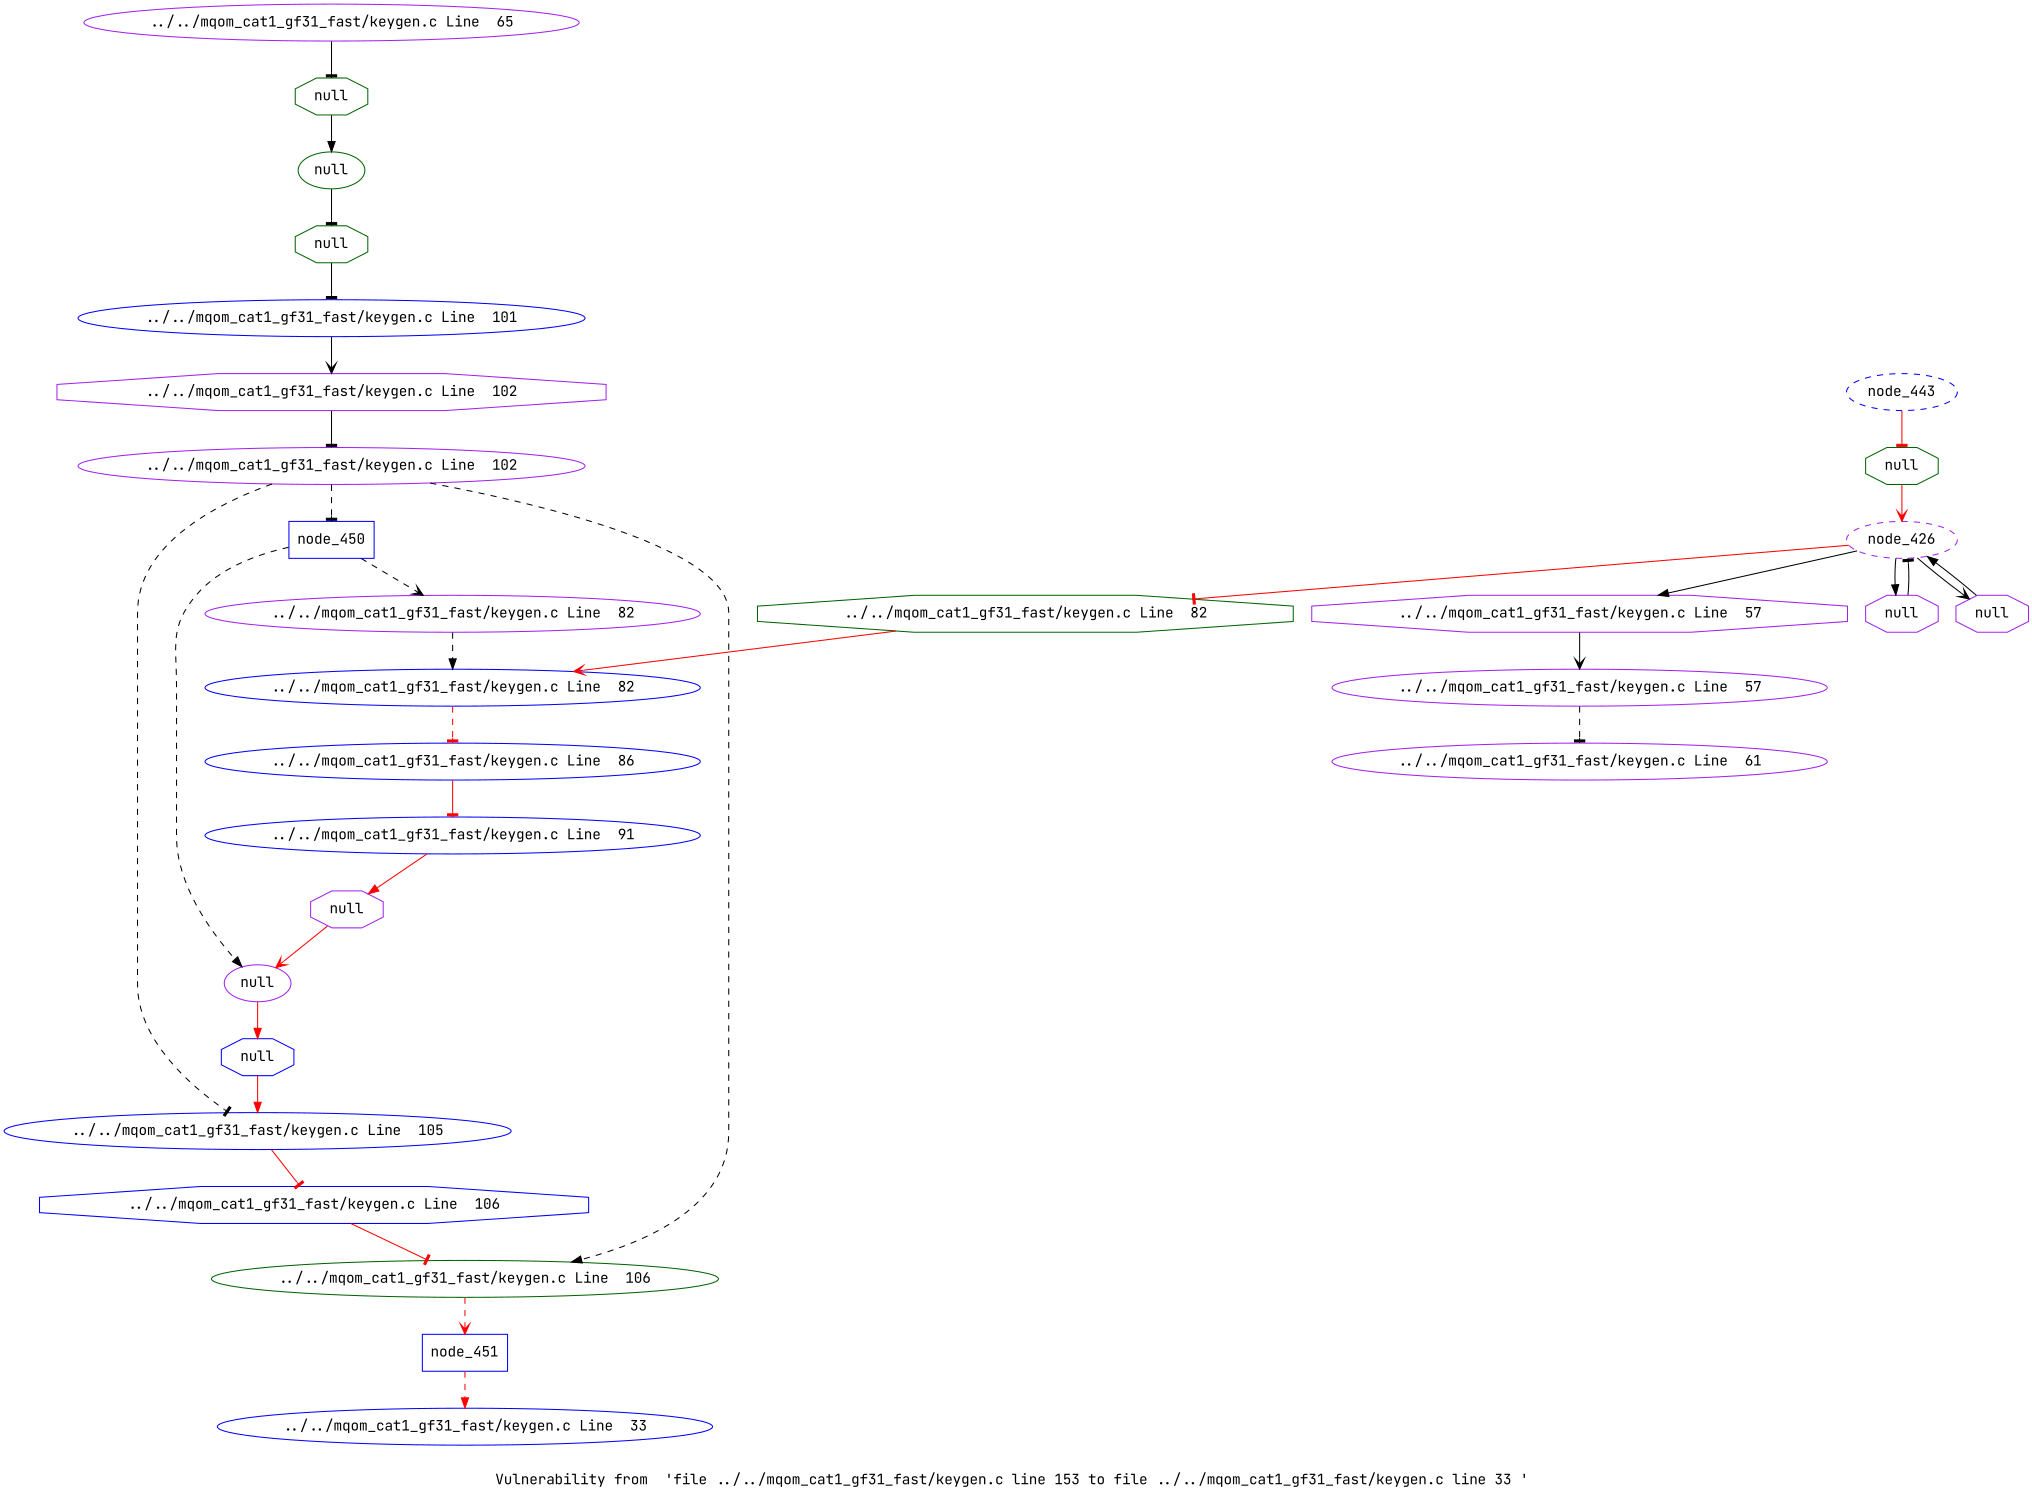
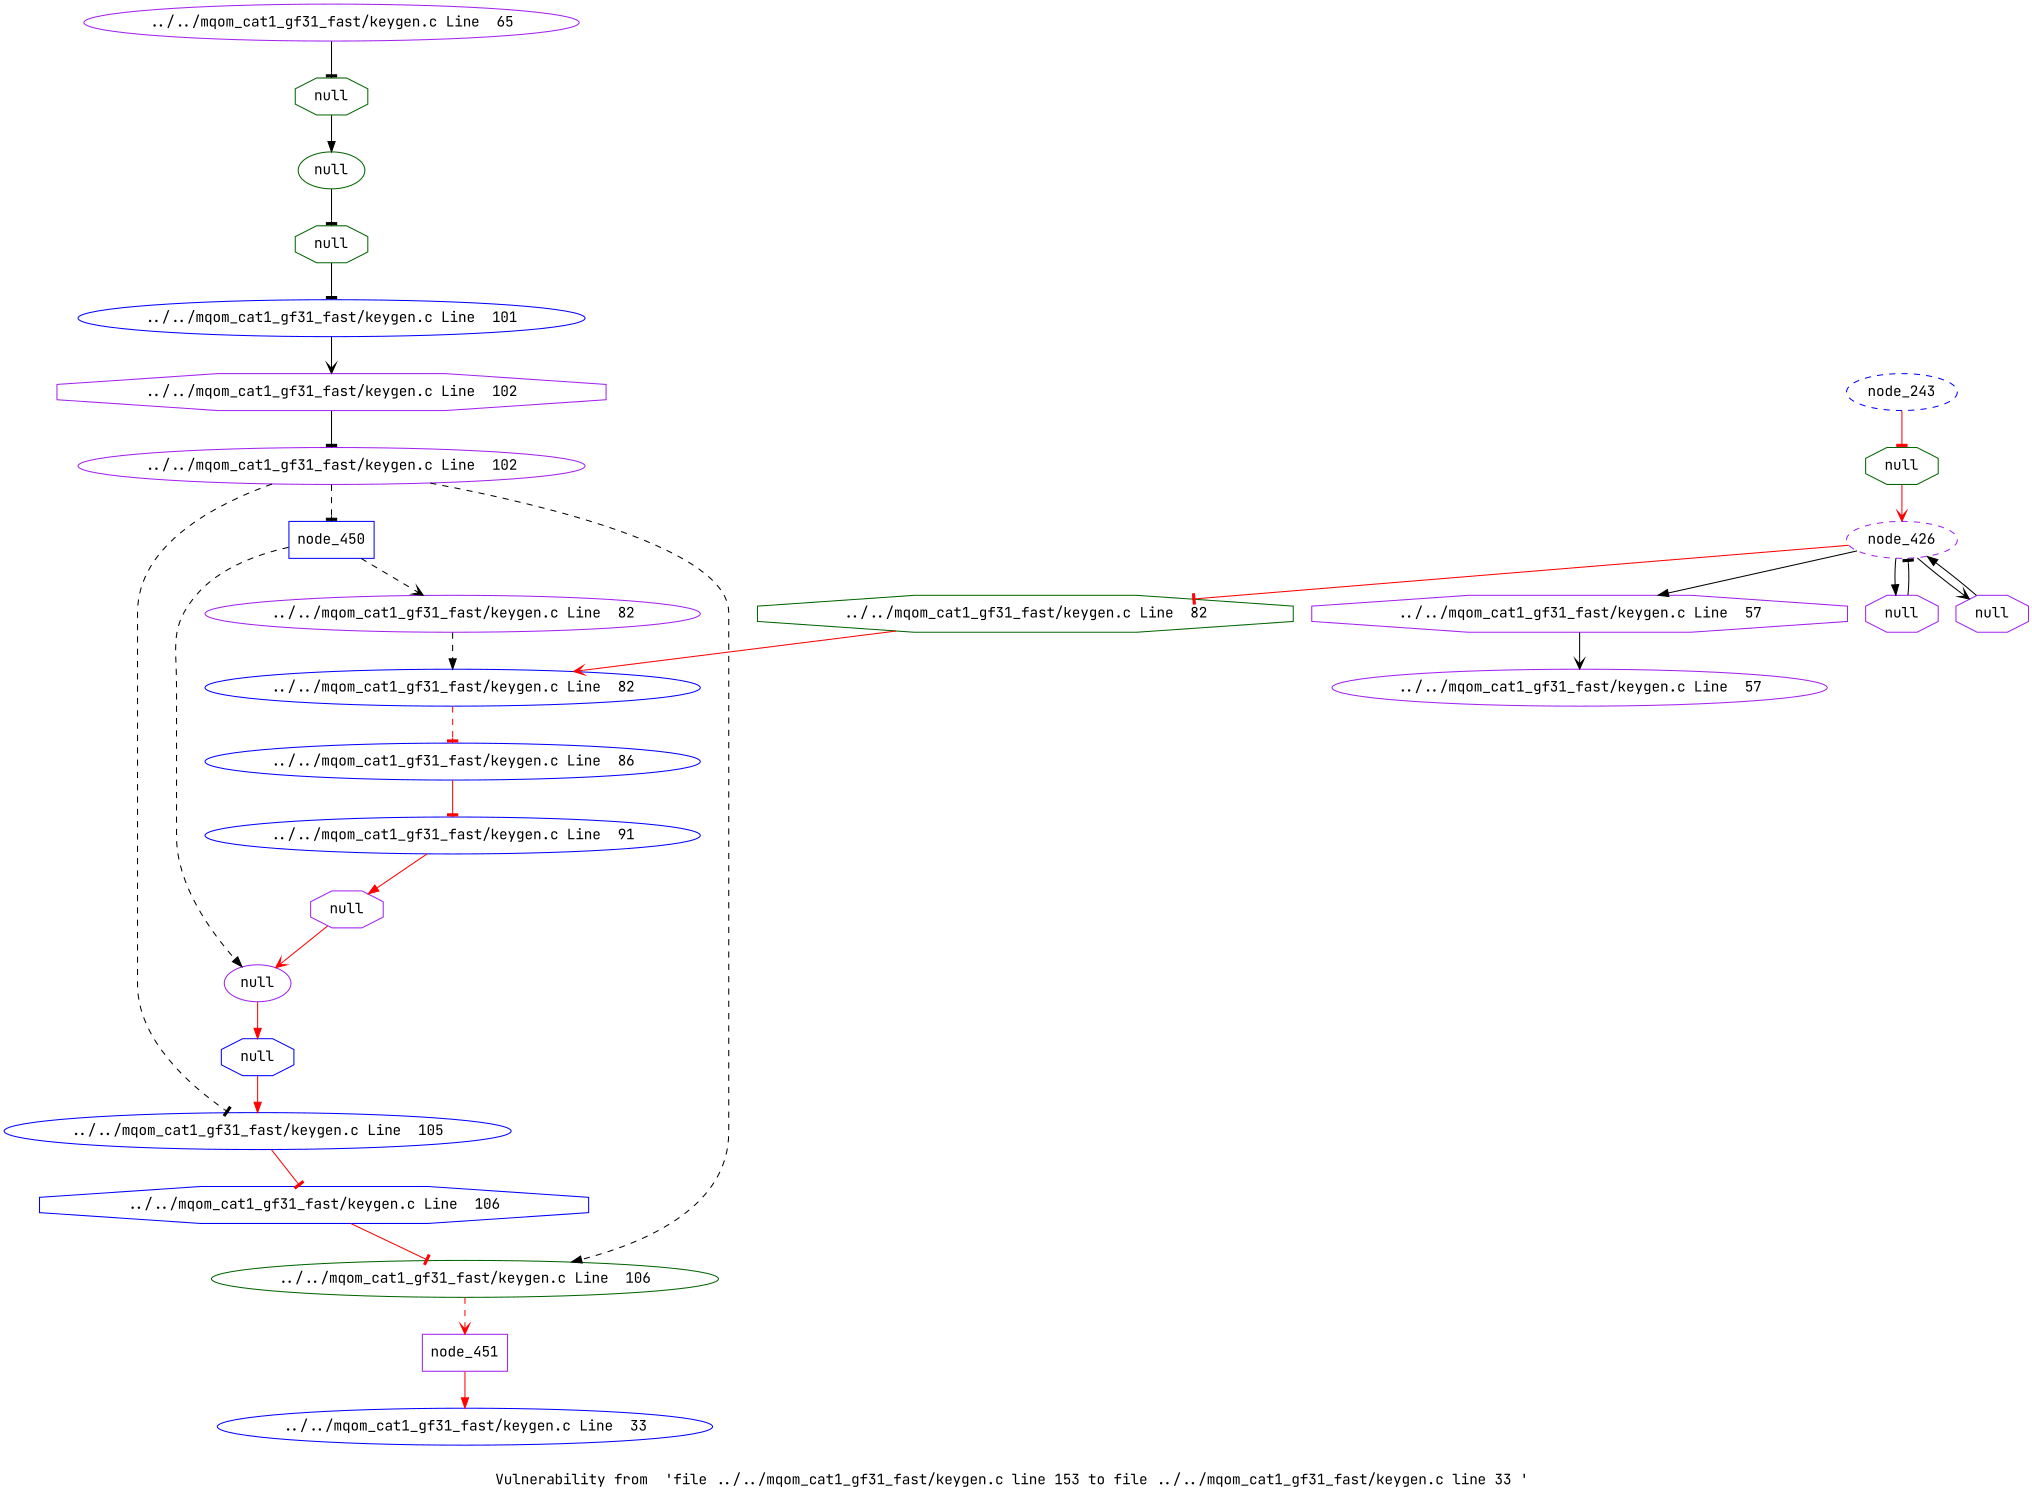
(1902, 392) -> (1902, 392)
(1580, 762) -> none
(465, 1353) -> (465, 1353)
(465, 1385) -> (465, 1385)
